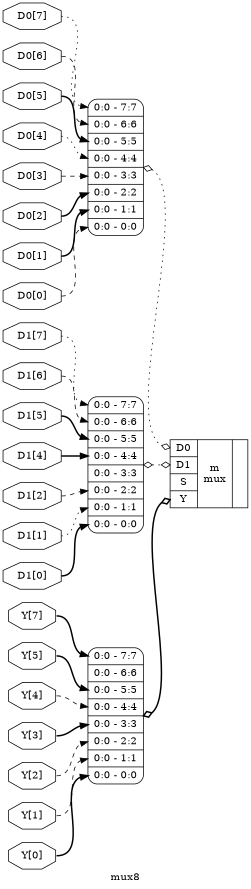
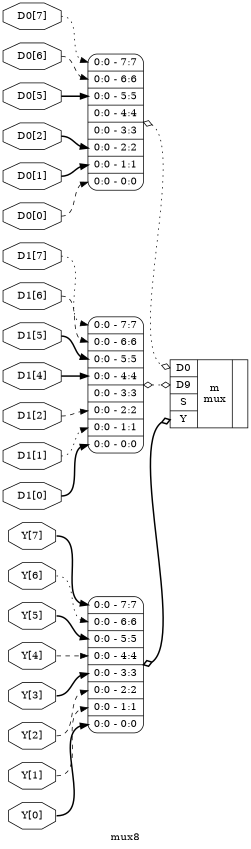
(32, 136) -> none
(32, 176) -> none
(184, 465) -> (184, 385)
none -> (32, 576)
